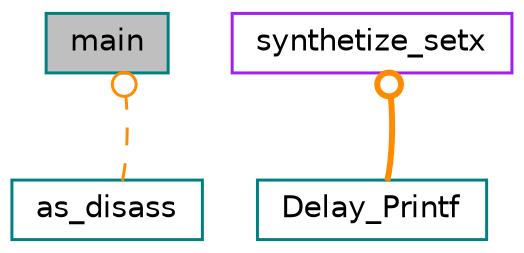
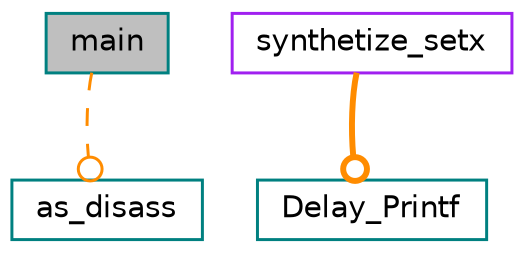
(127, 139) -> (87, 114)
(392, 139) -> (352, 114)
